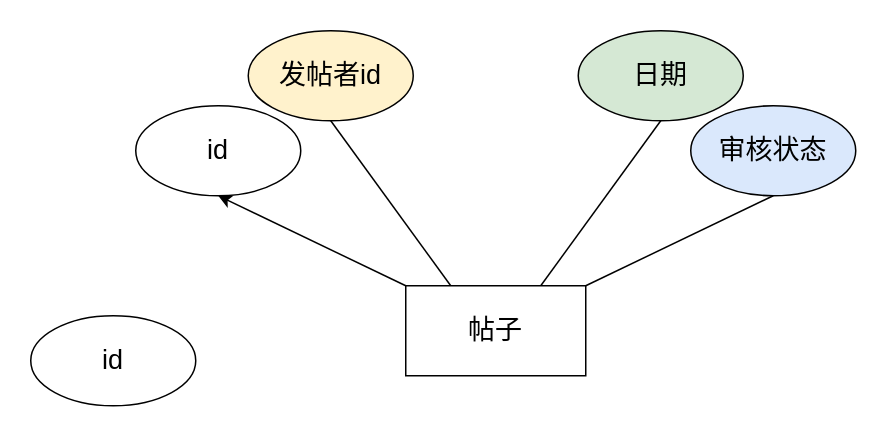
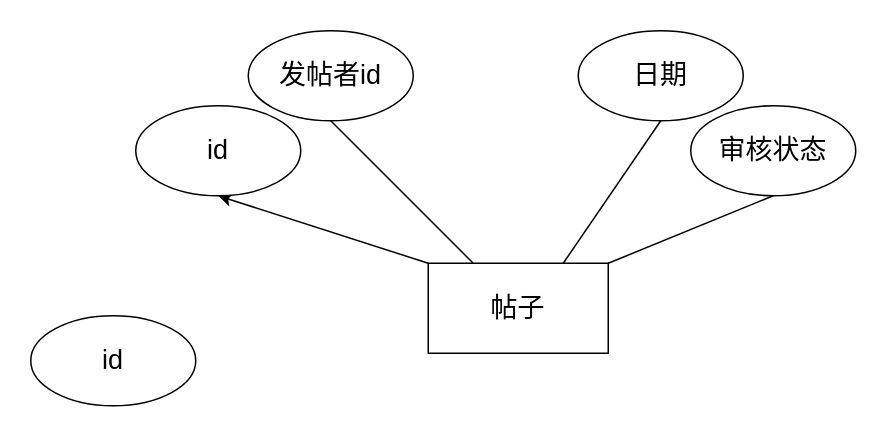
(331, 76) -> (331, 76)
(661, 76) -> (661, 76)
(773, 151) -> (773, 151)
(496, 331) -> (518, 308)
